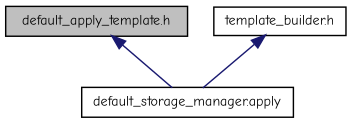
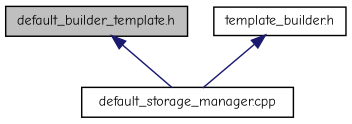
(97, 21) -> (97, 21)
(188, 102) -> (188, 102)
